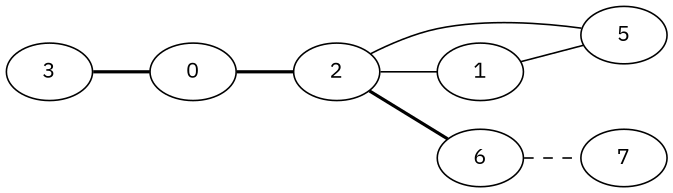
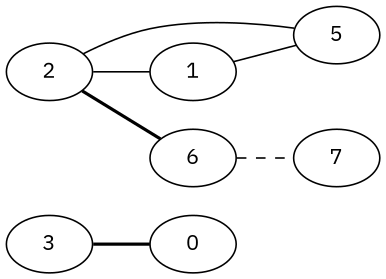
(265, 72) -> none
